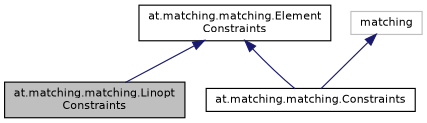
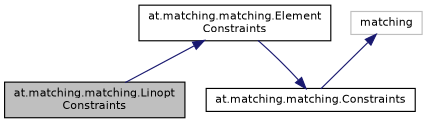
(273, 69) -> (279, 60)
